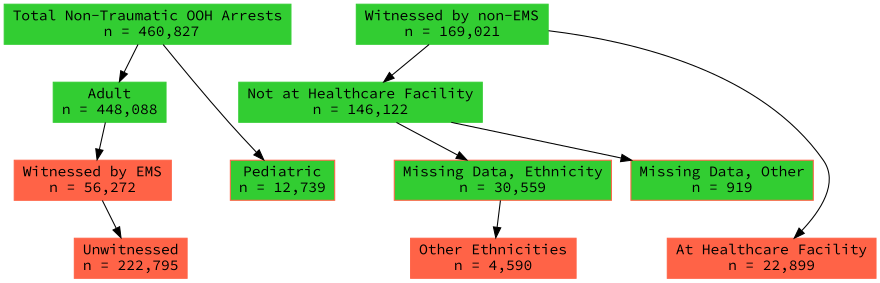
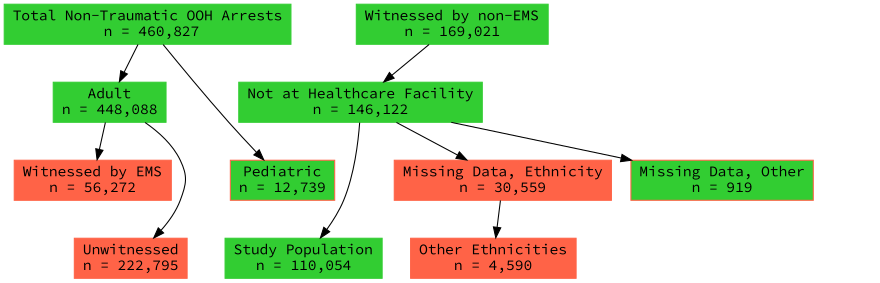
(503, 180) -> (503, 180)
(109, 214) -> (185, 172)
none -> (304, 258)
(772, 258) -> none
